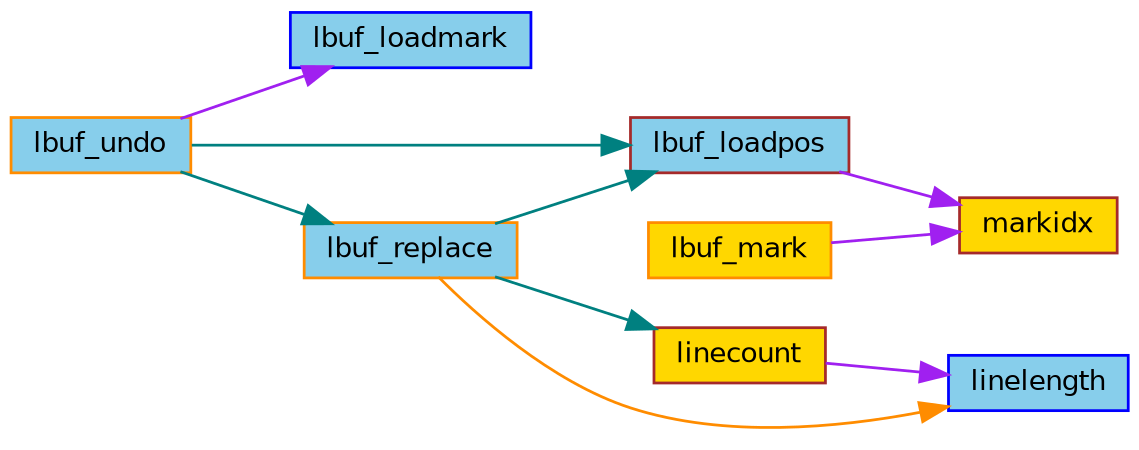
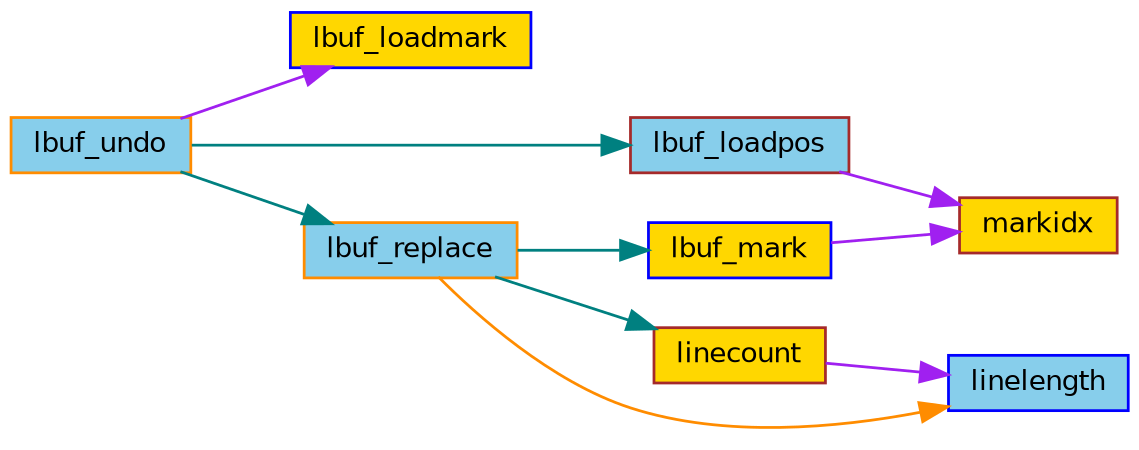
(411, 40) -> (411, 40)
(562, 202) -> (569, 250)
(740, 250) -> (740, 250)
